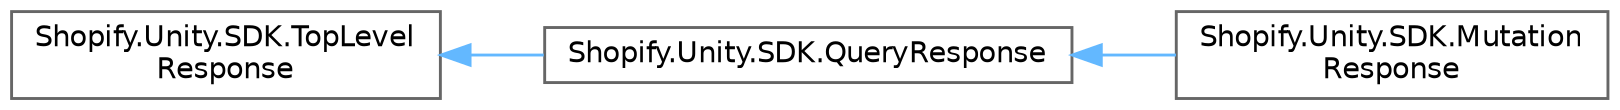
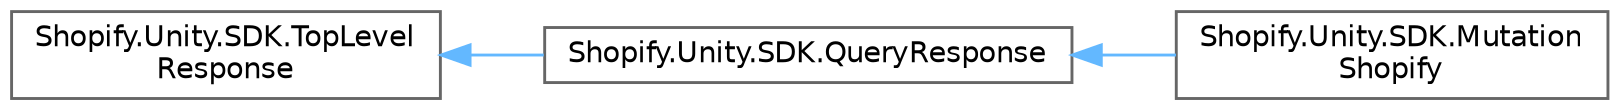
(1392, 55) -> (1392, 55)
